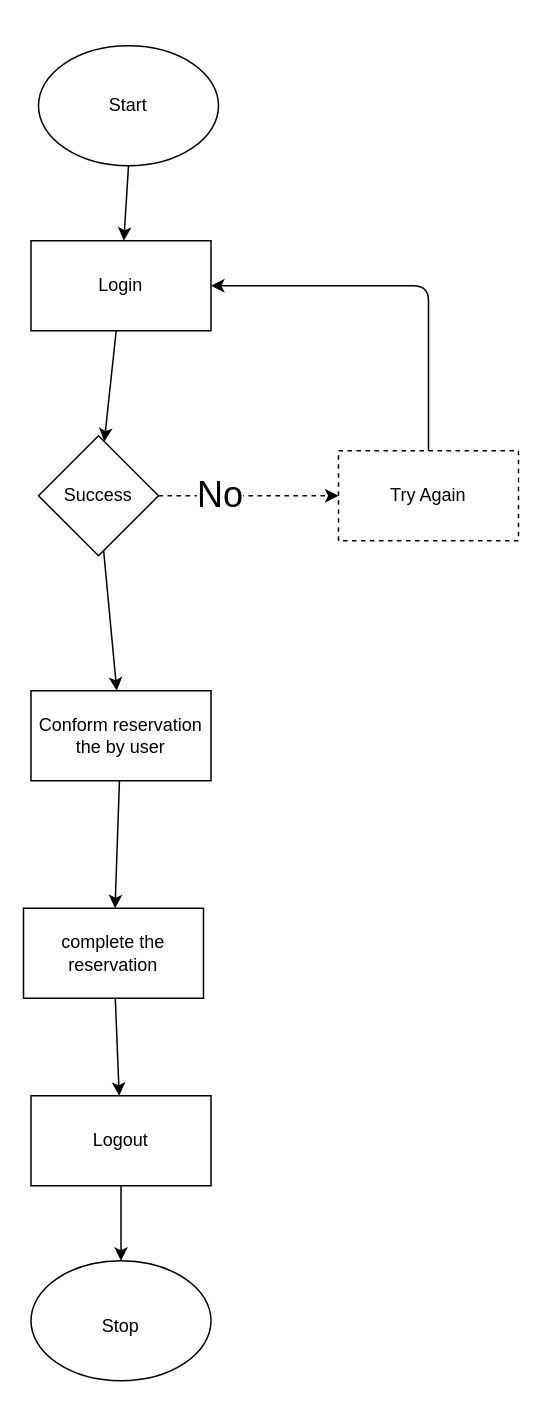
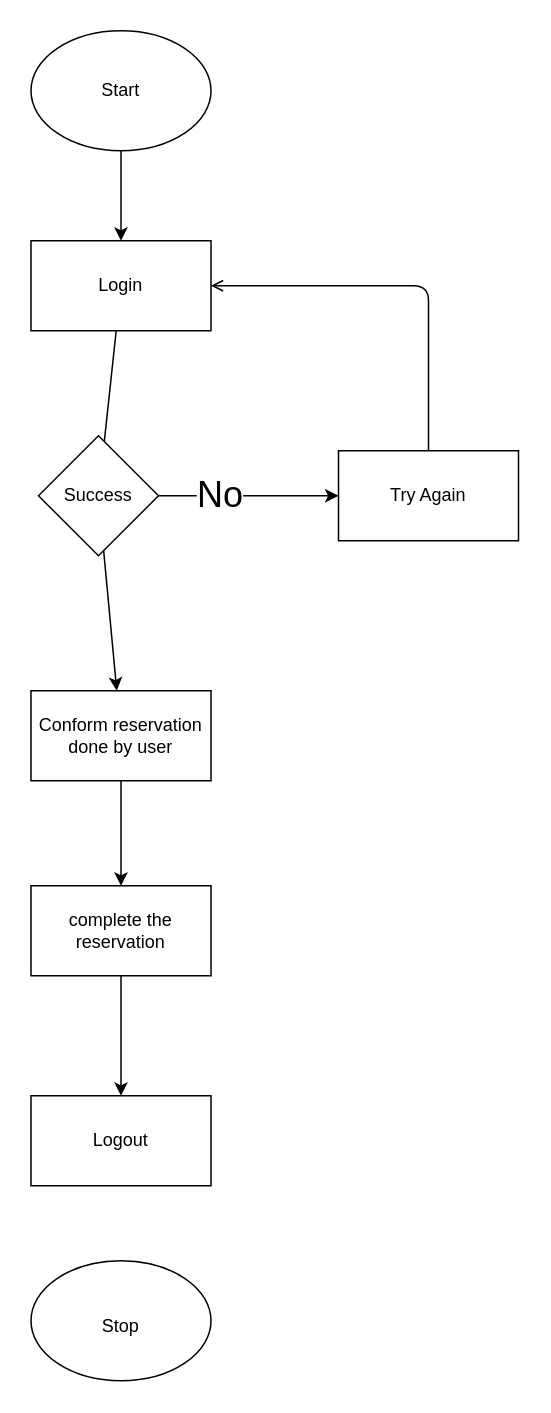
(128, 106) -> (121, 91)
(222, 286) -> (220, 286)
(105, 430) -> (105, 434)
(285, 496) -> (285, 496)
(428, 496) -> (428, 496)
(121, 736) -> (121, 736)
(113, 953) -> (121, 931)
(121, 1218) -> none
